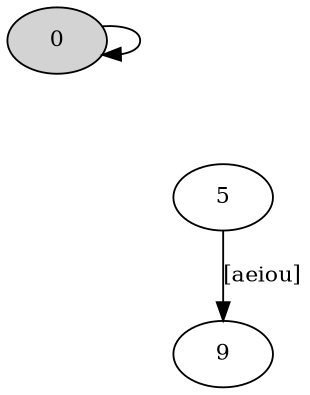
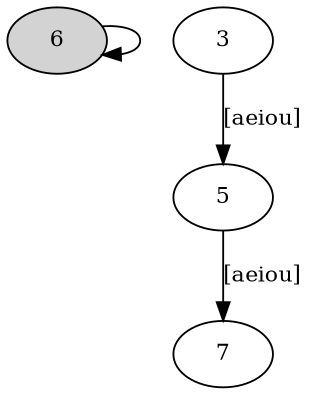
(57, 41) -> (57, 41)
none -> (223, 41)
(223, 354) -> (223, 354)
